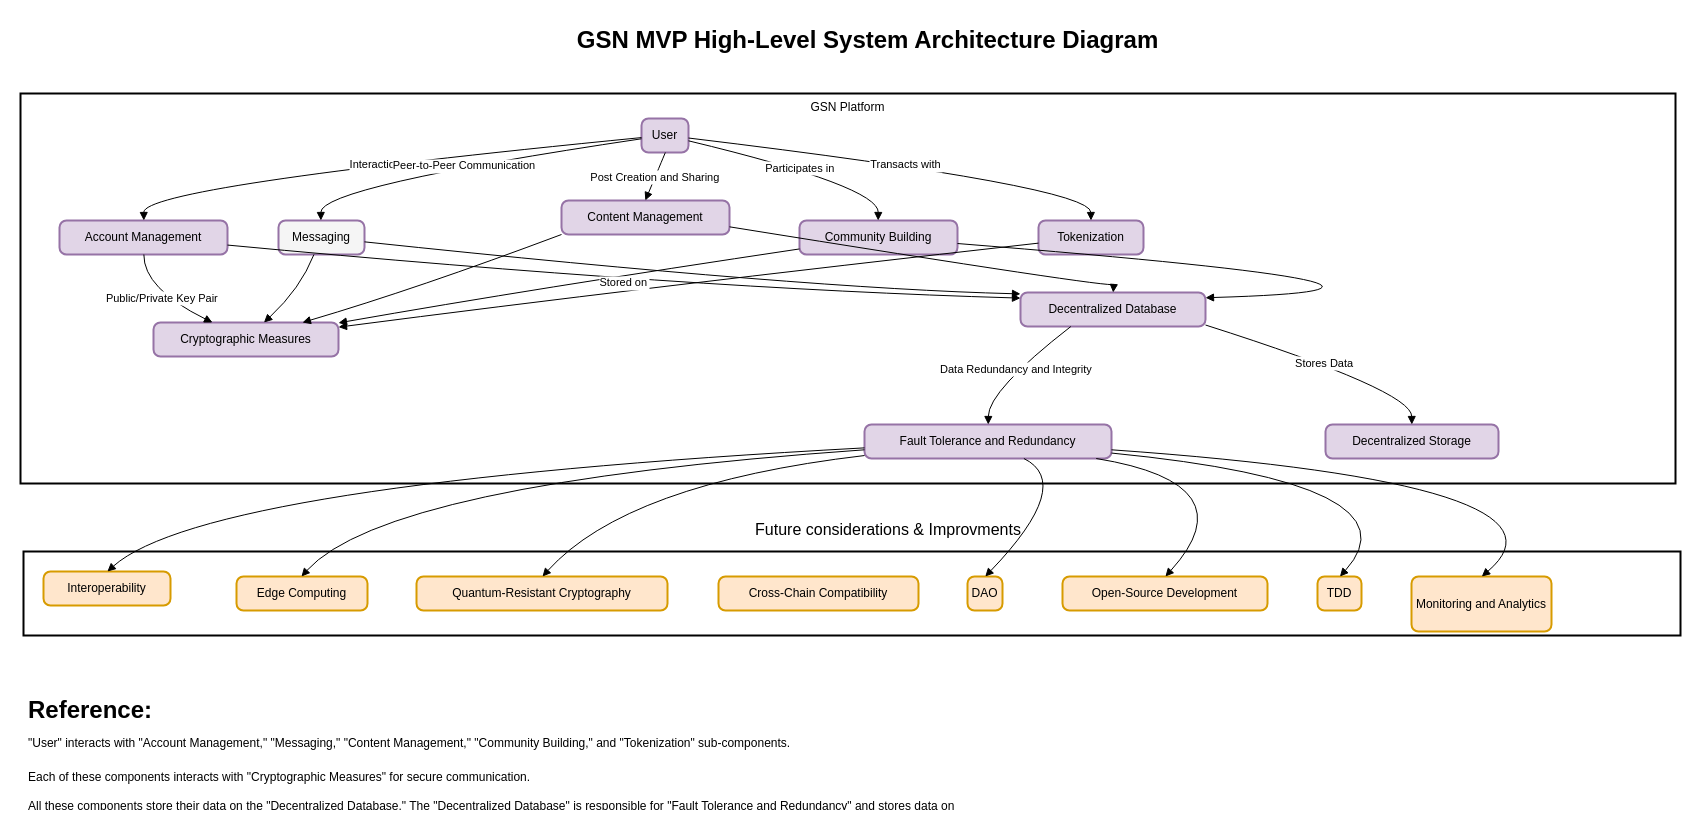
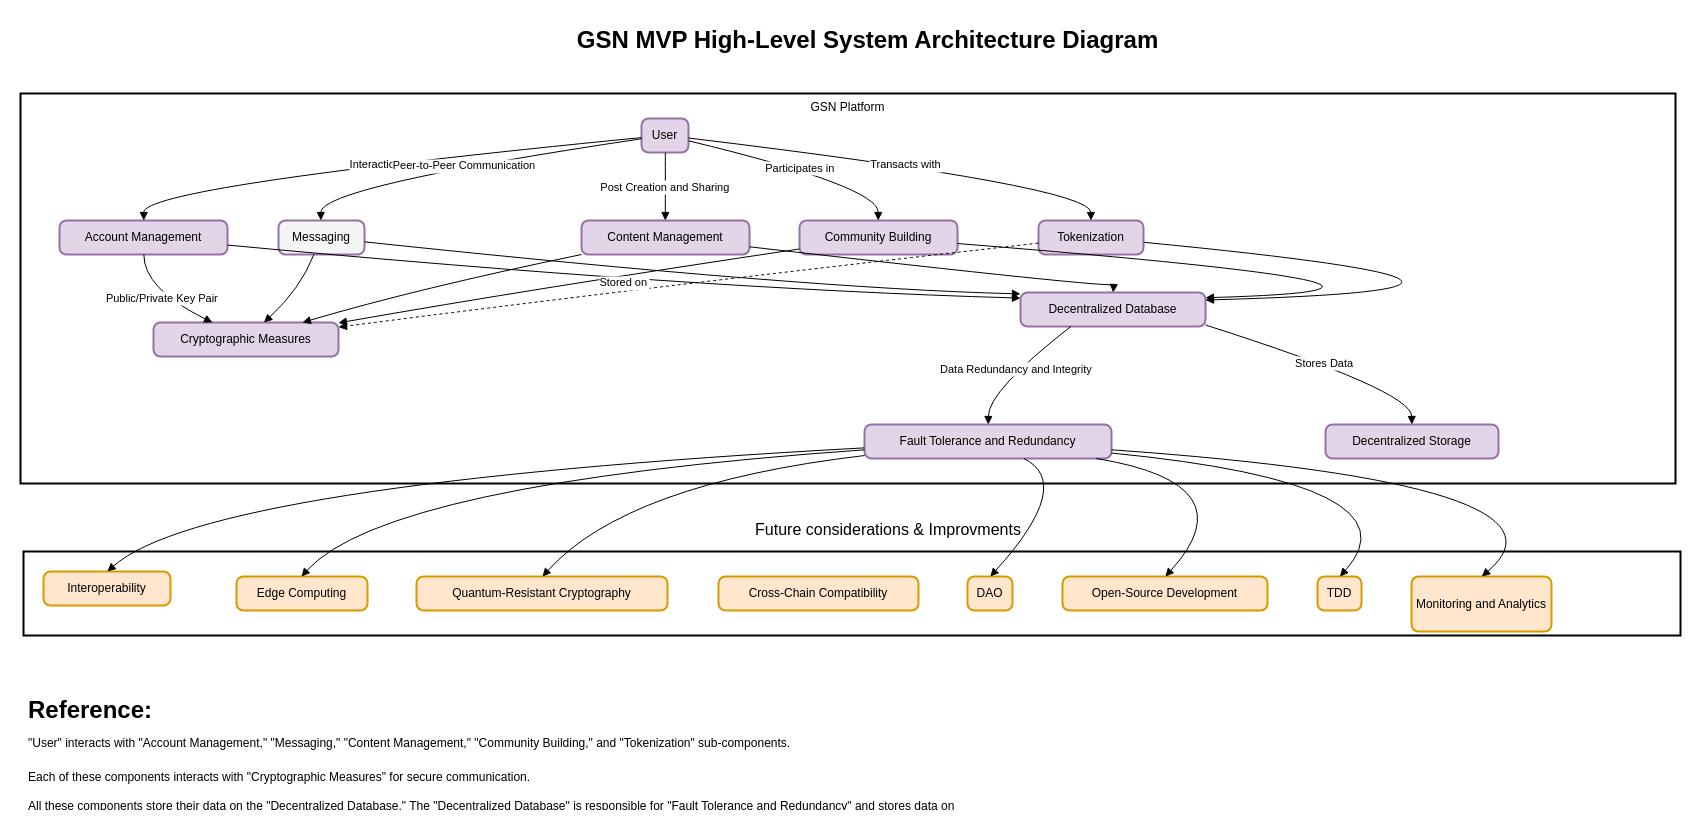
(646, 218) -> (666, 238)
none -> (1367, 270)
(486, 308) -> (486, 308)
(985, 594) -> (990, 594)
